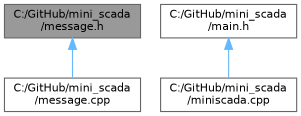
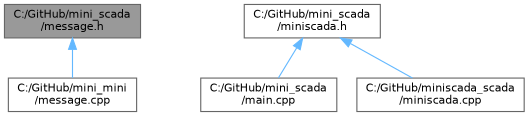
(229, 21) -> (312, 21)
(72, 95) -> (72, 95)
(229, 95) -> (441, 95)
none -> (269, 95)
